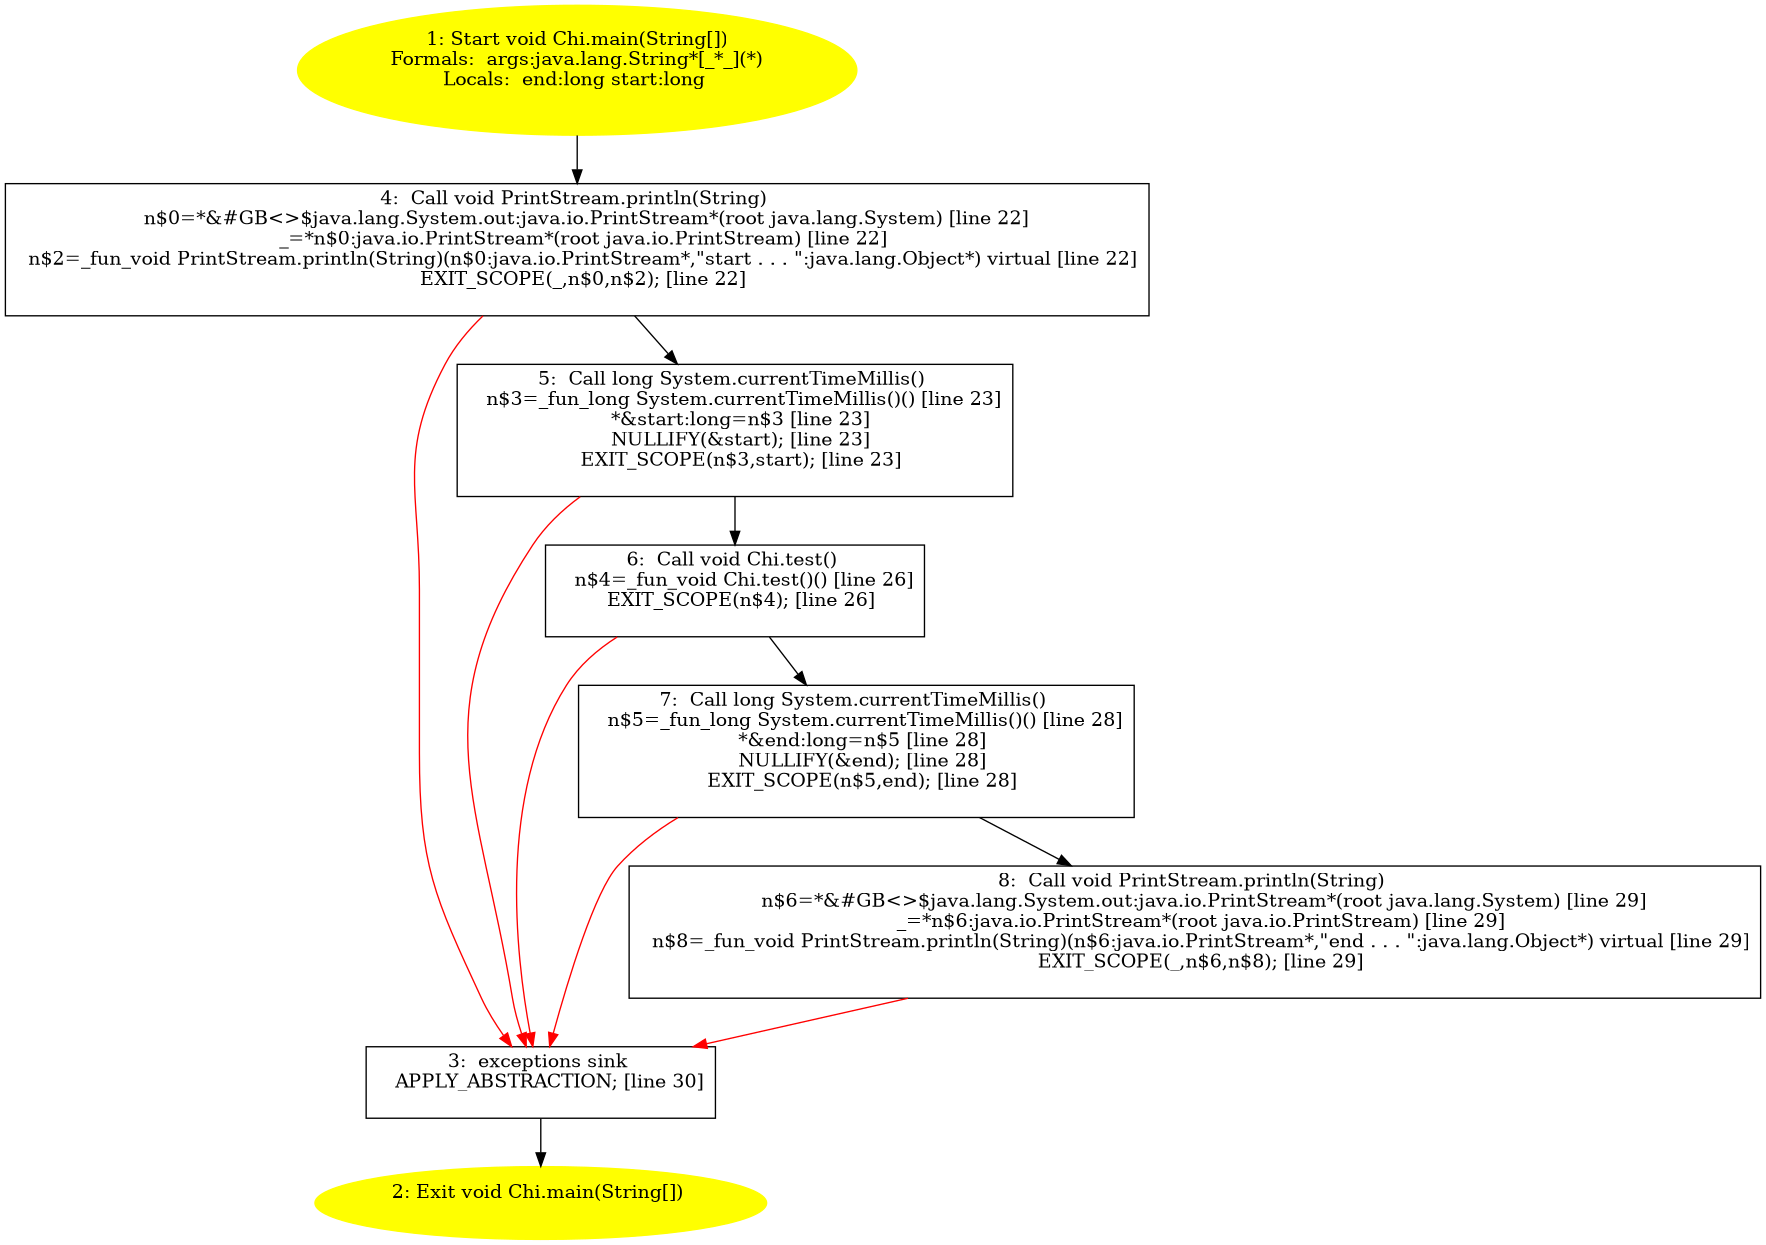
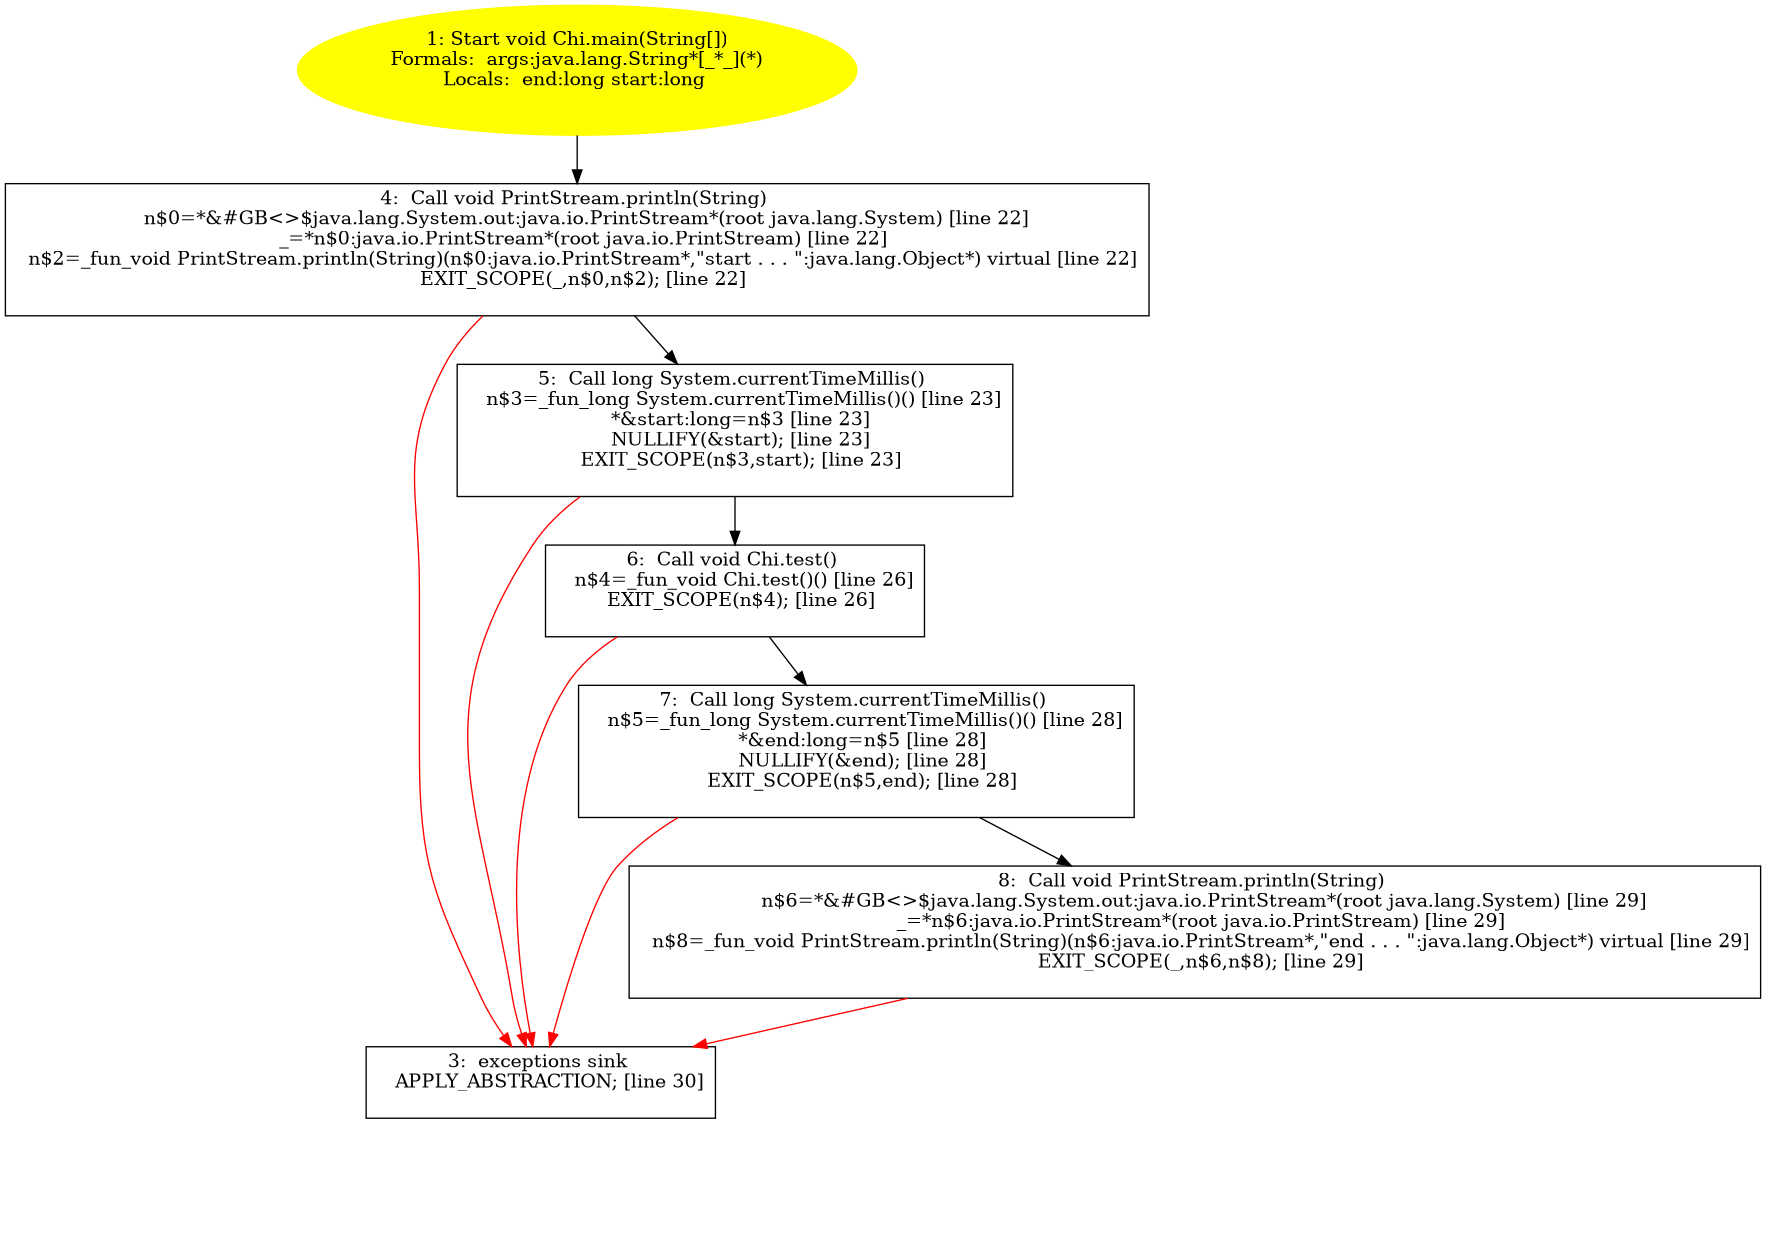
(541, 1203) -> none
